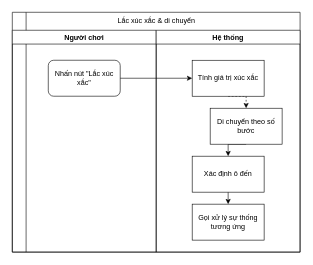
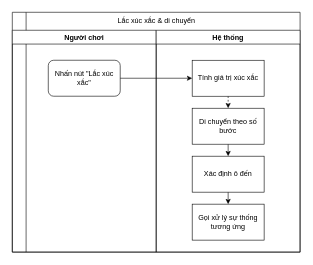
(246, 126) -> (228, 126)
